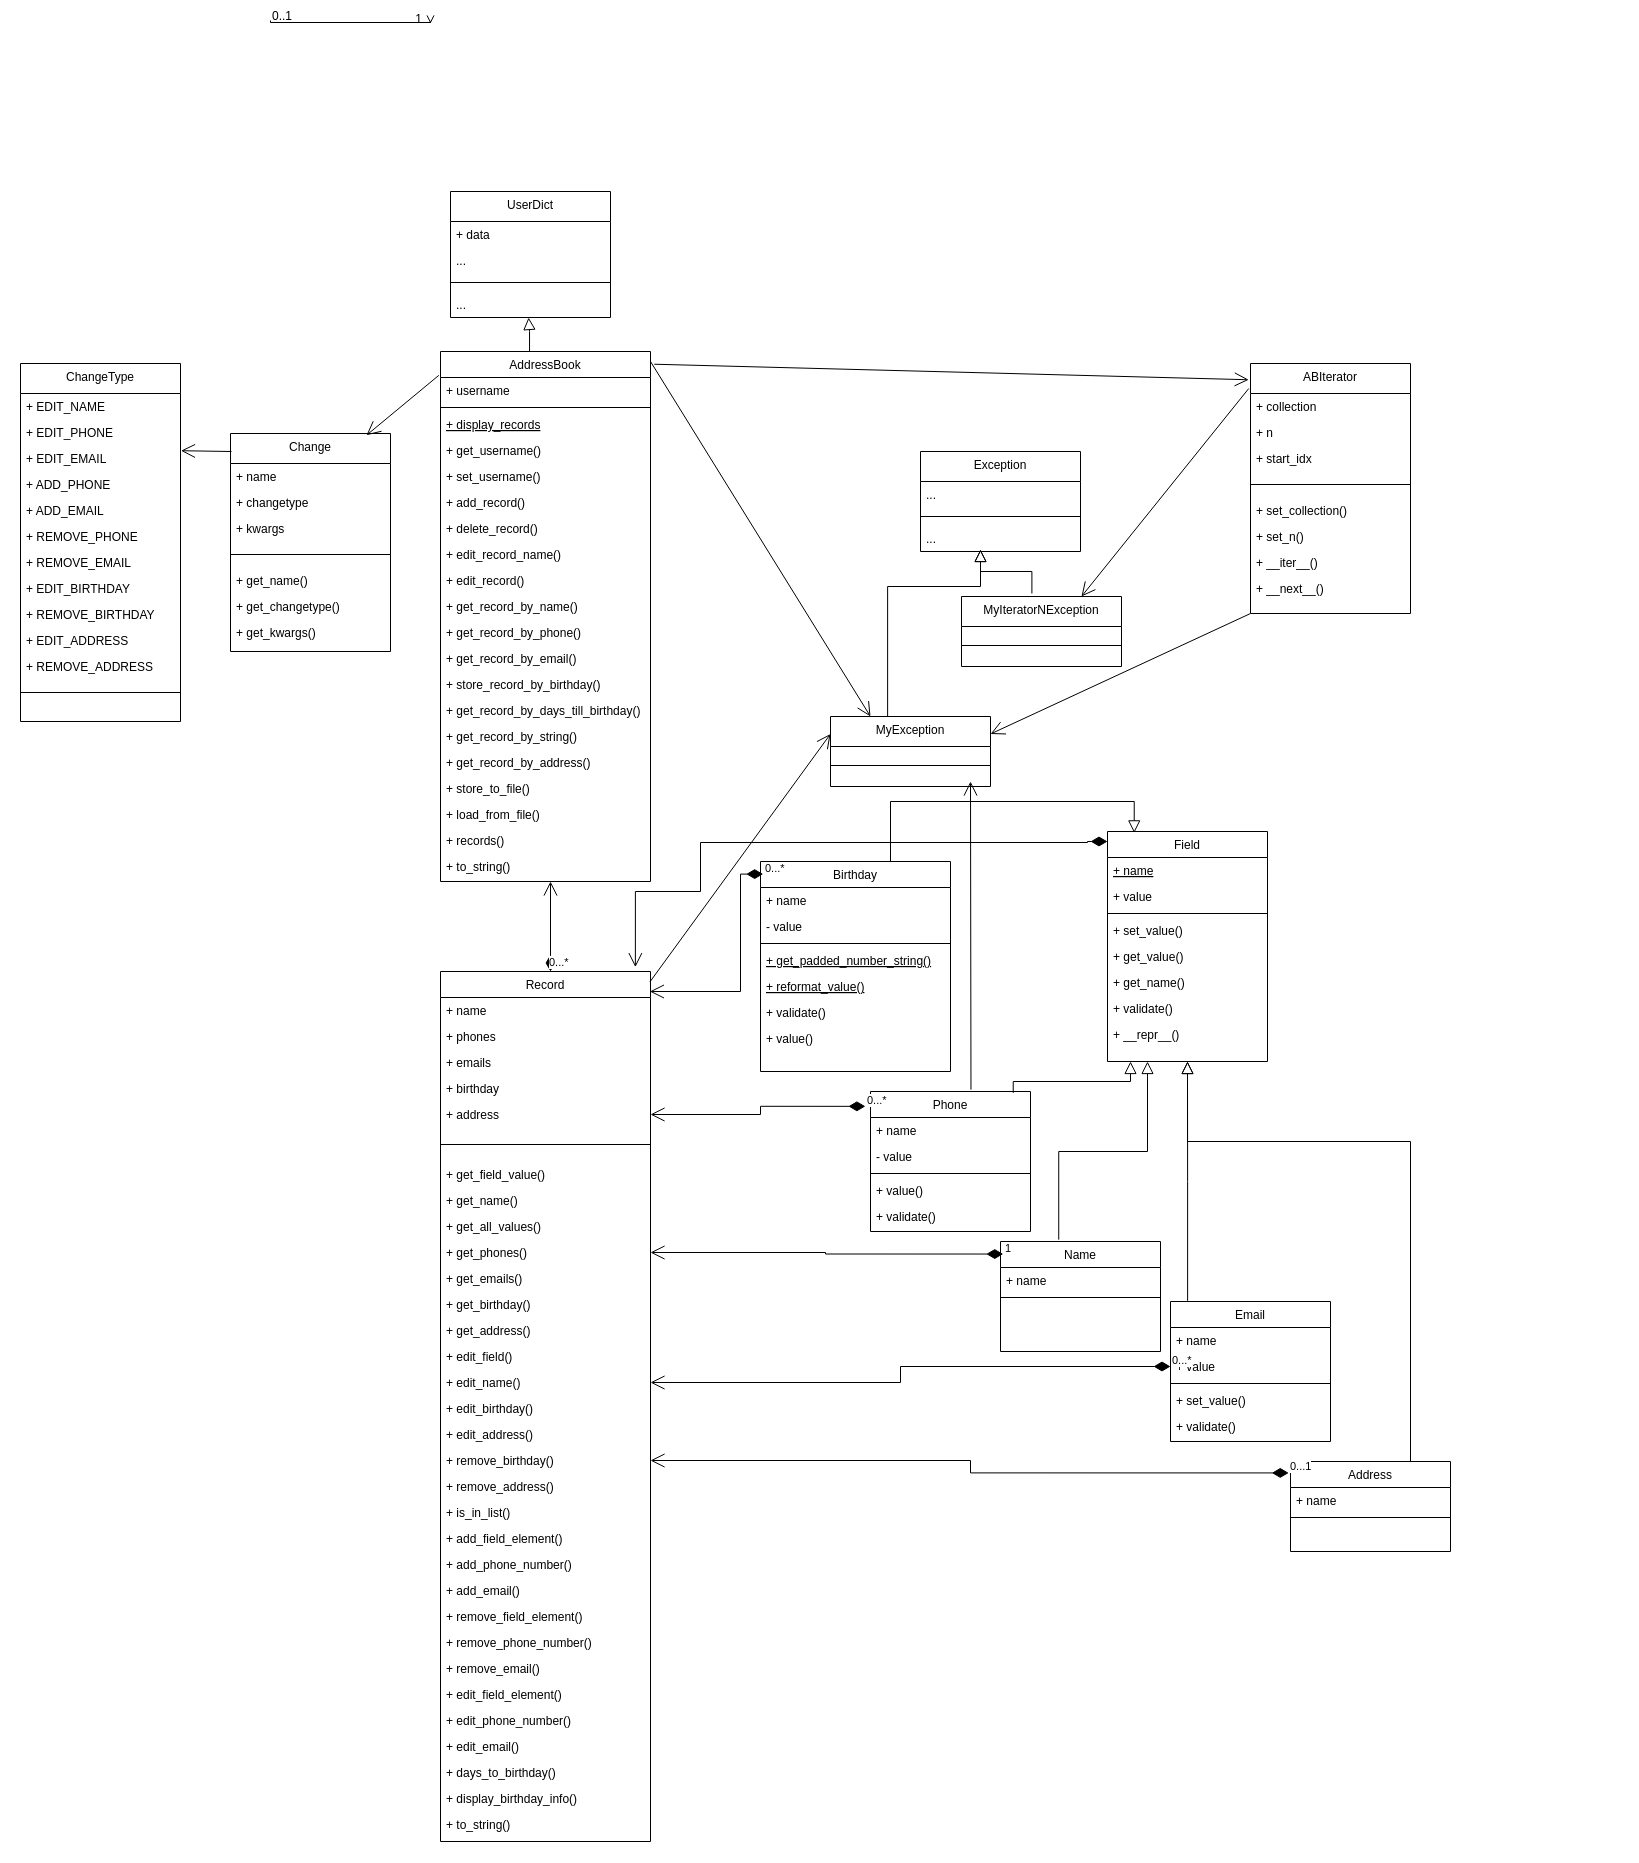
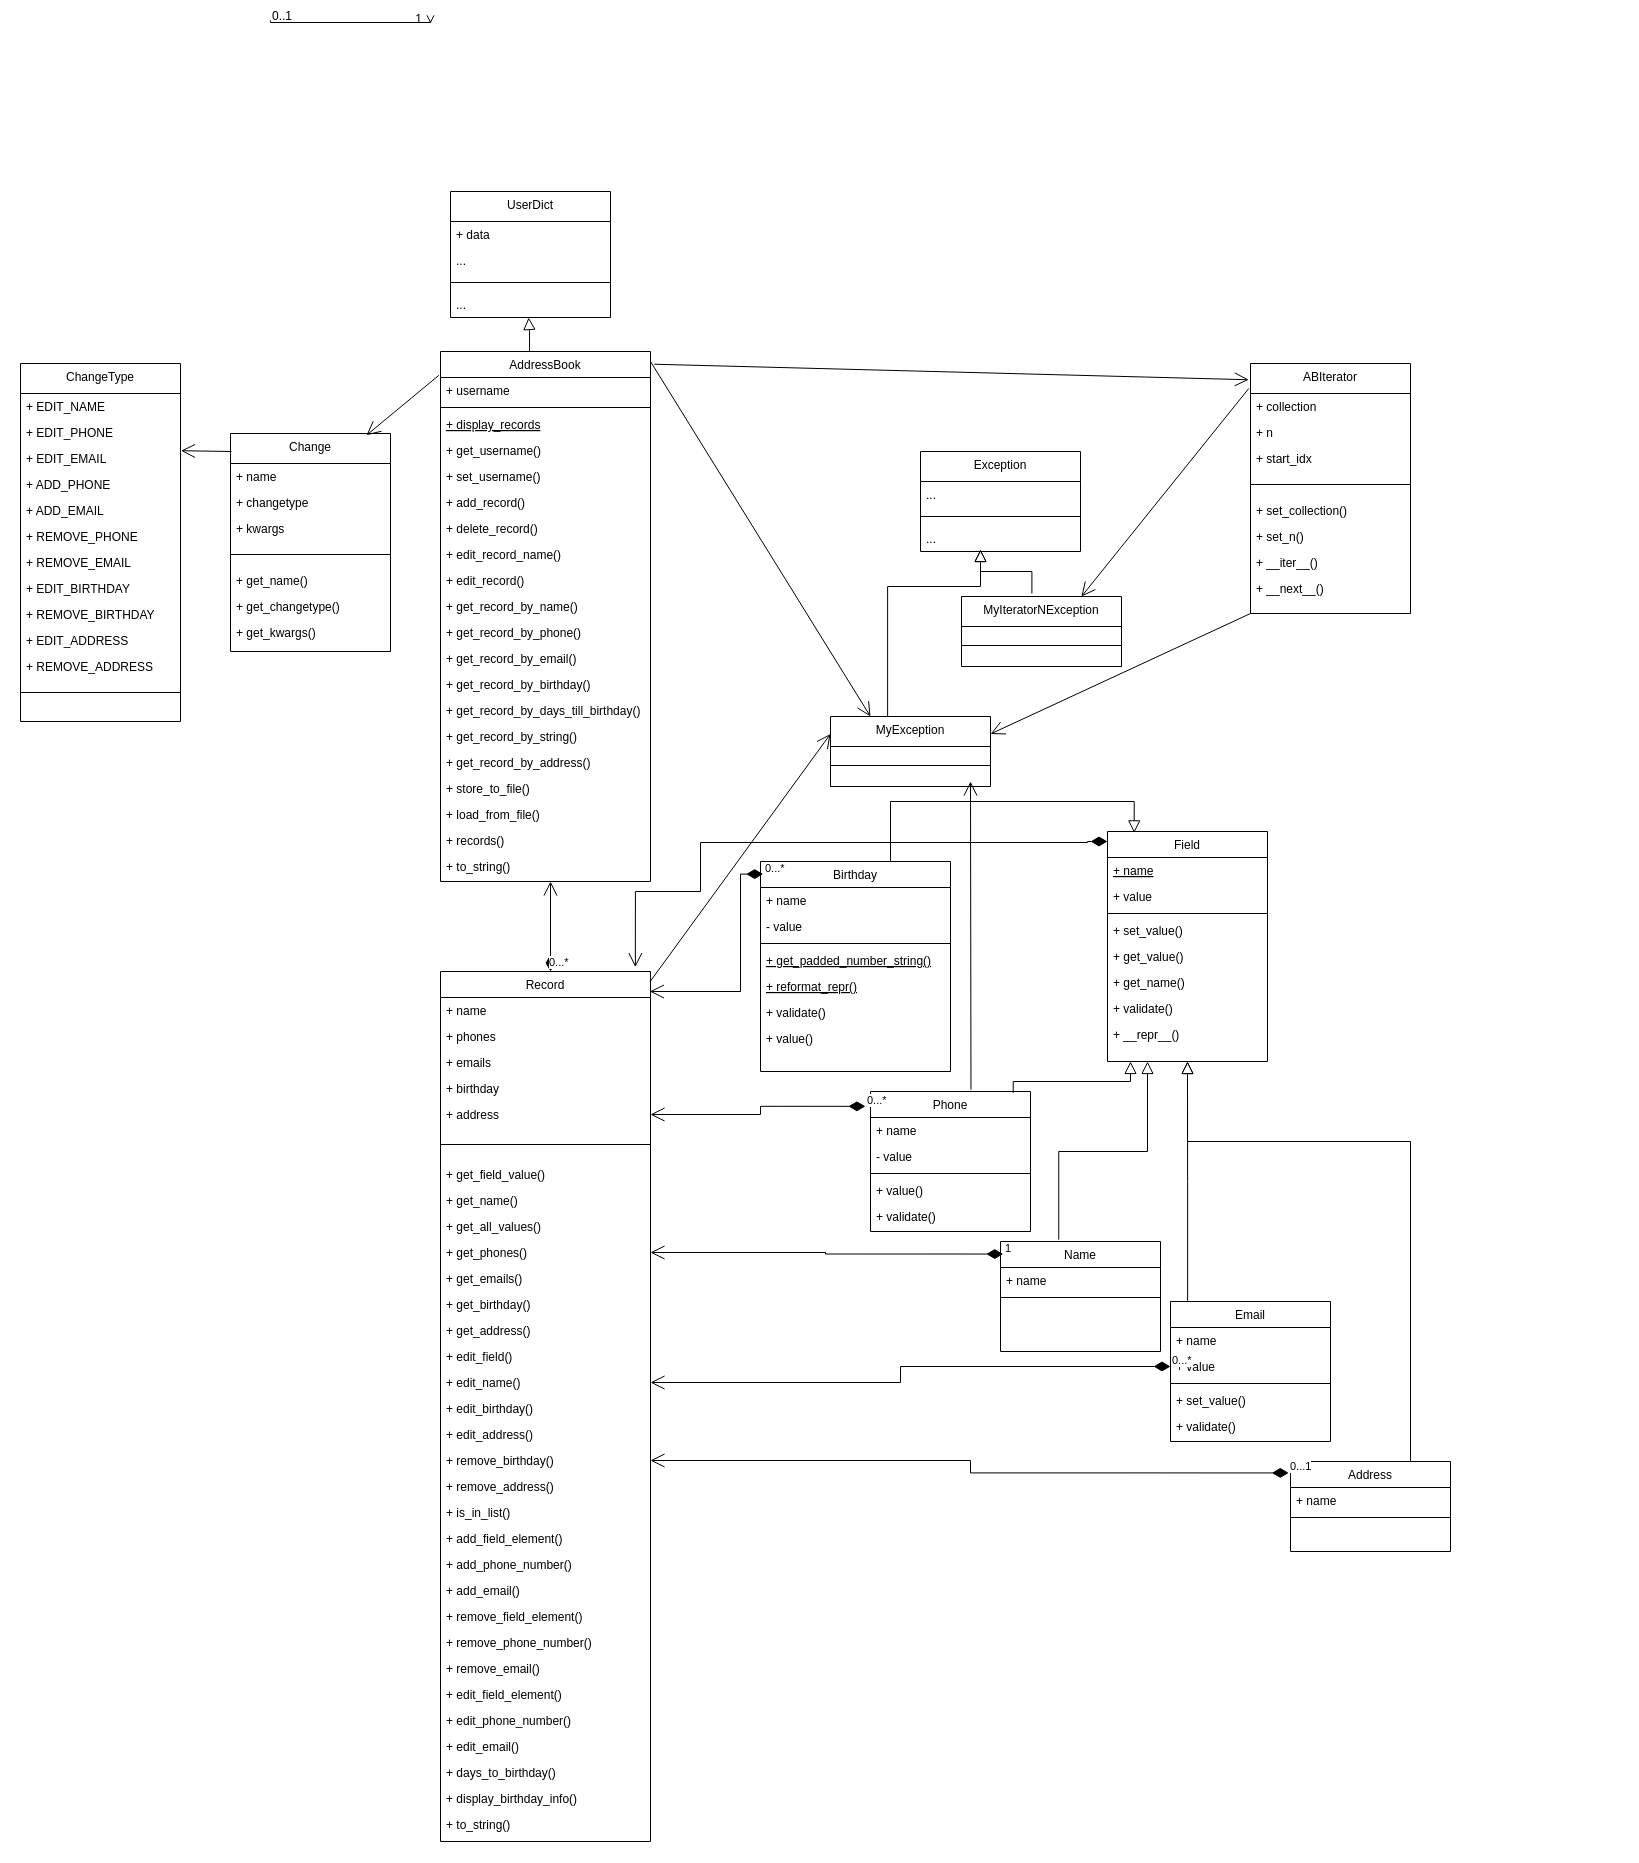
(539, 685) -> (532, 685)
(825, 987) -> (823, 987)
